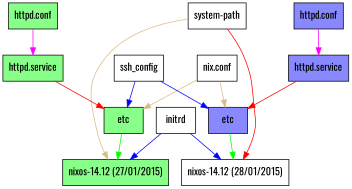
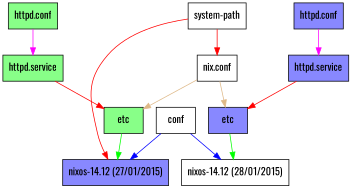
(103, 61) -> (103, 61)
(139, 68) -> none
(252, 89) -> (217, 38)
(176, 120) -> (176, 120)
(116, 173) -> (116, 173)
